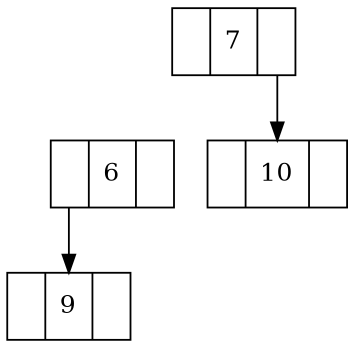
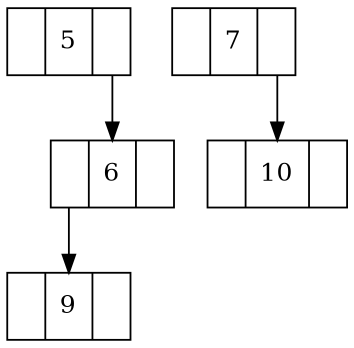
none -> (69, 42)
